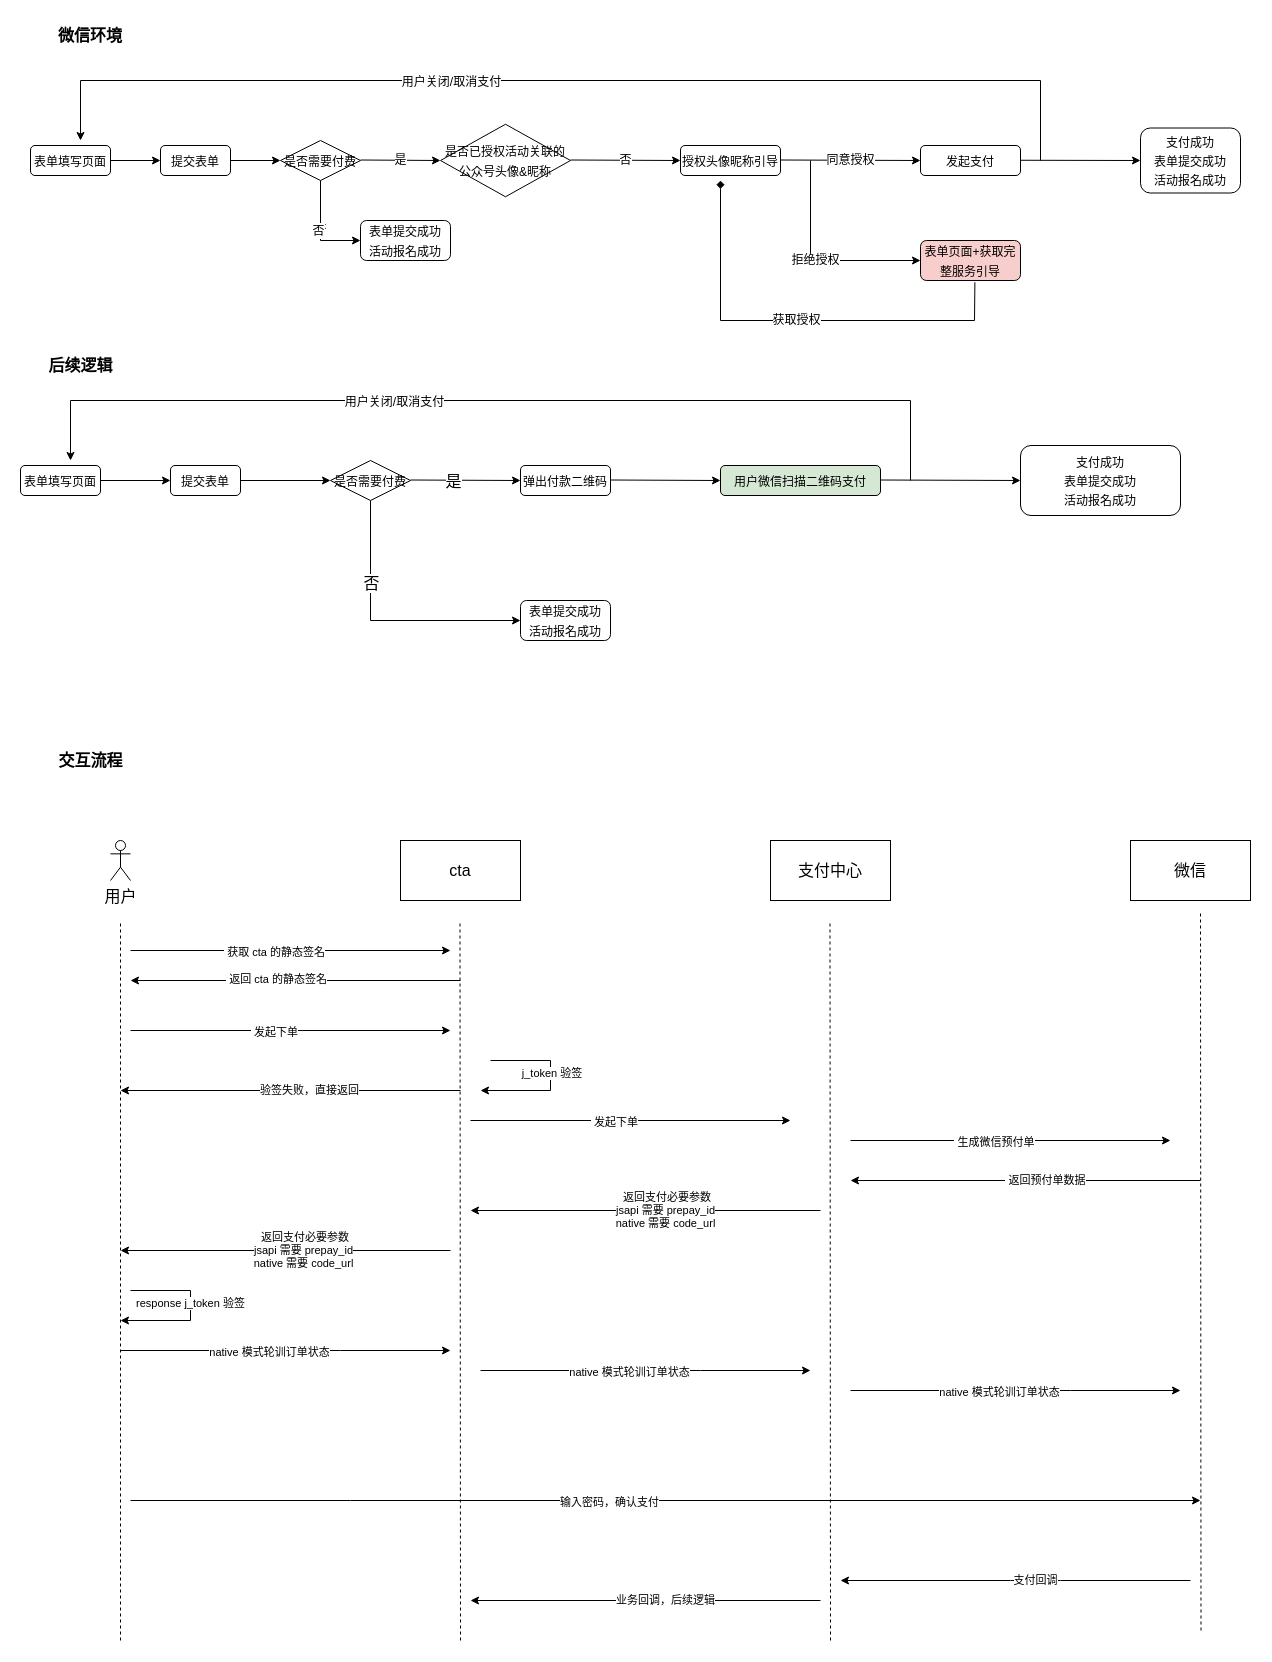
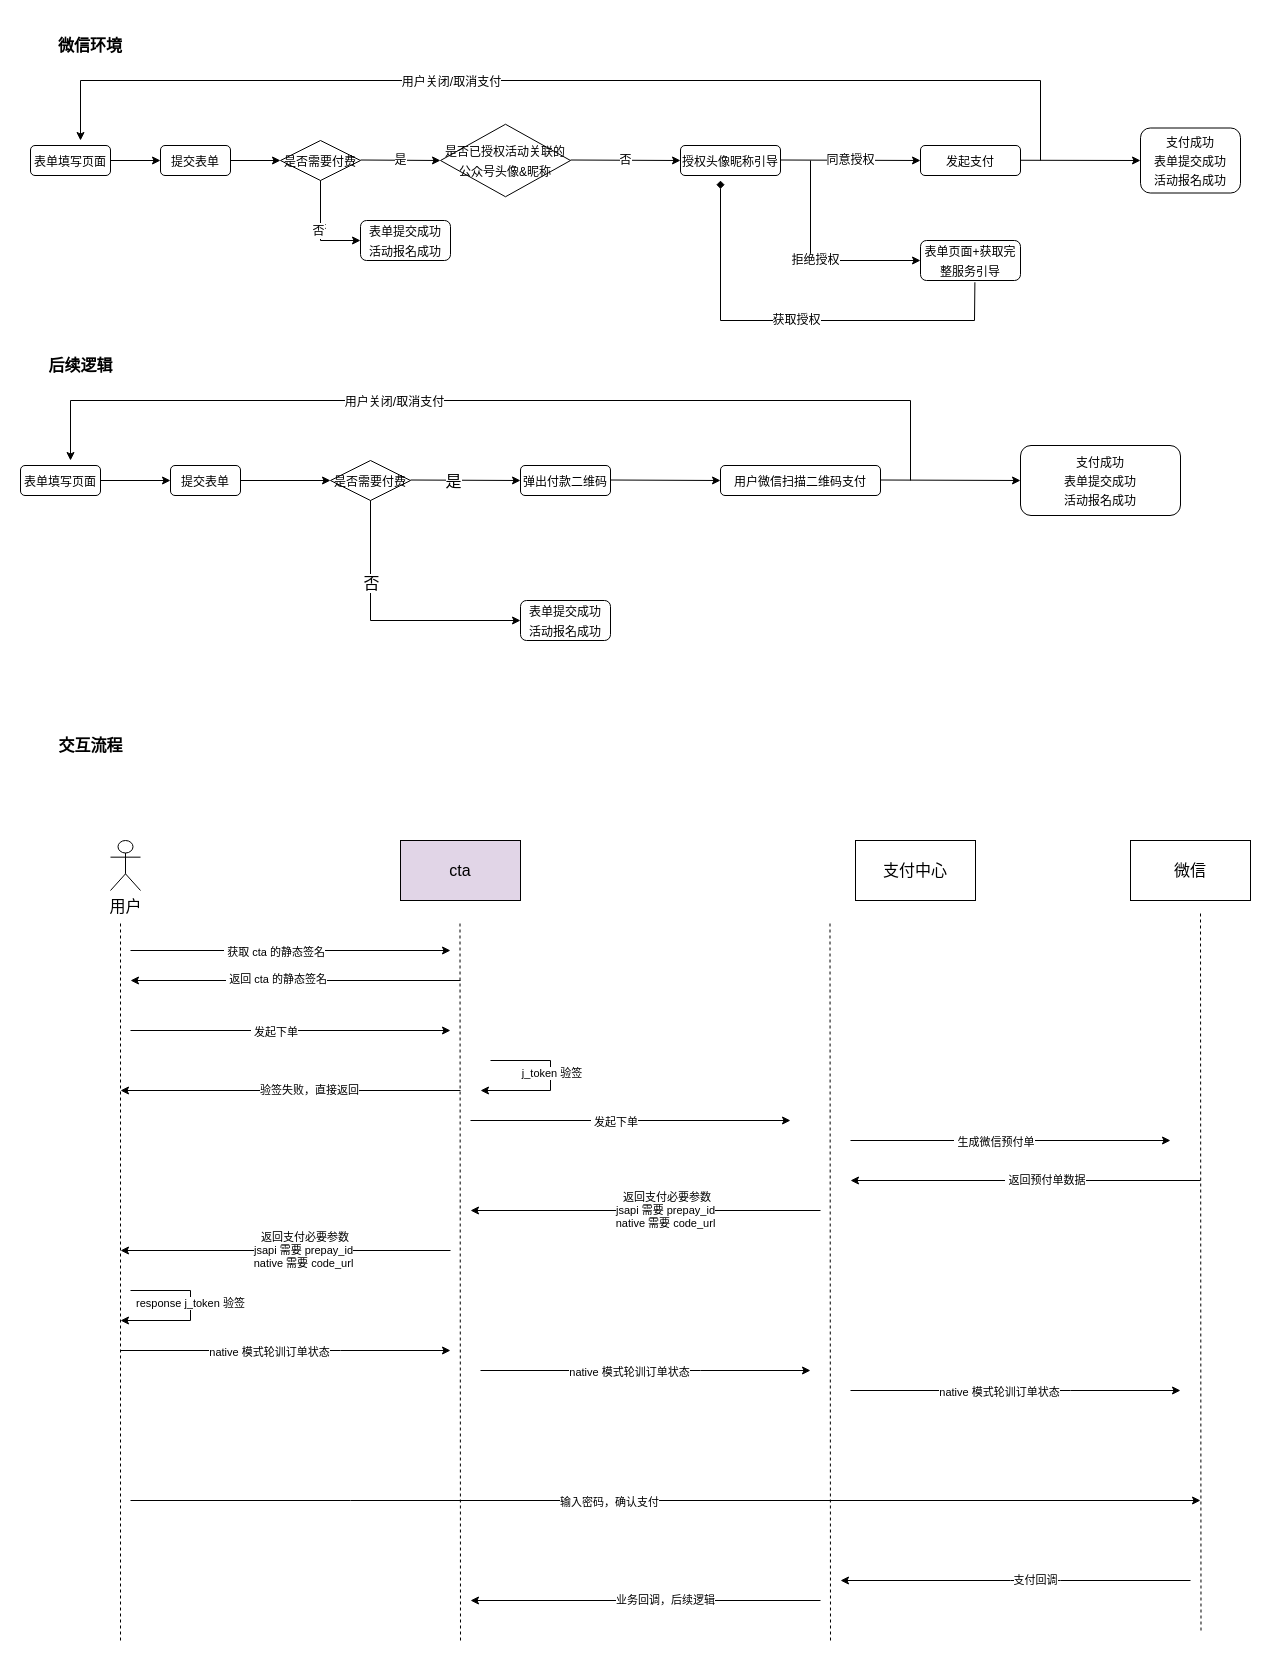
(91, 36) -> (91, 46)
(971, 261) -> (971, 261)
(801, 481) -> (801, 481)
(91, 761) -> (91, 746)
(121, 861) -> (126, 866)
(461, 871) -> (461, 871)
(831, 871) -> (916, 871)
